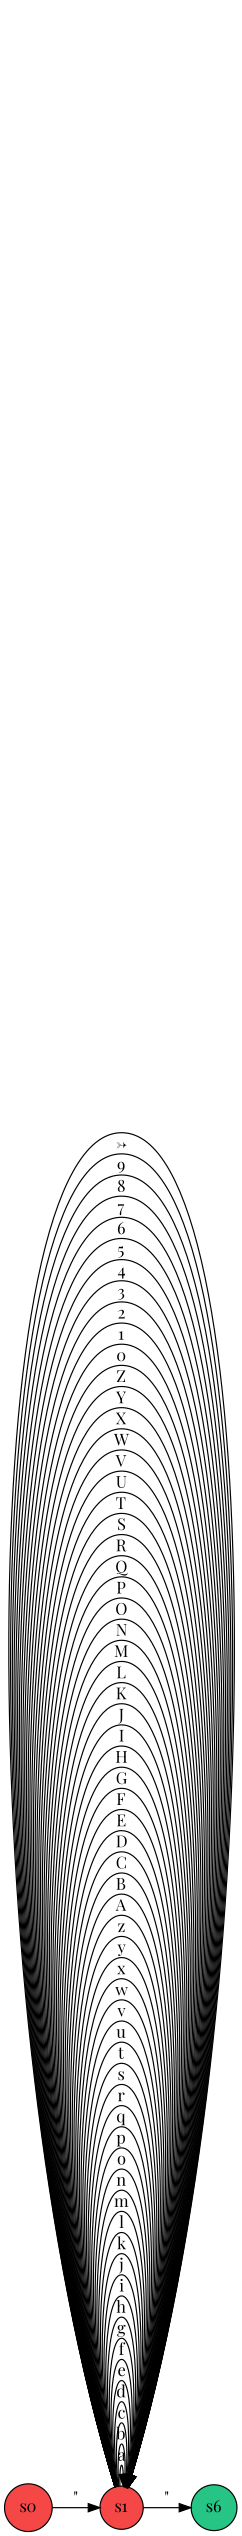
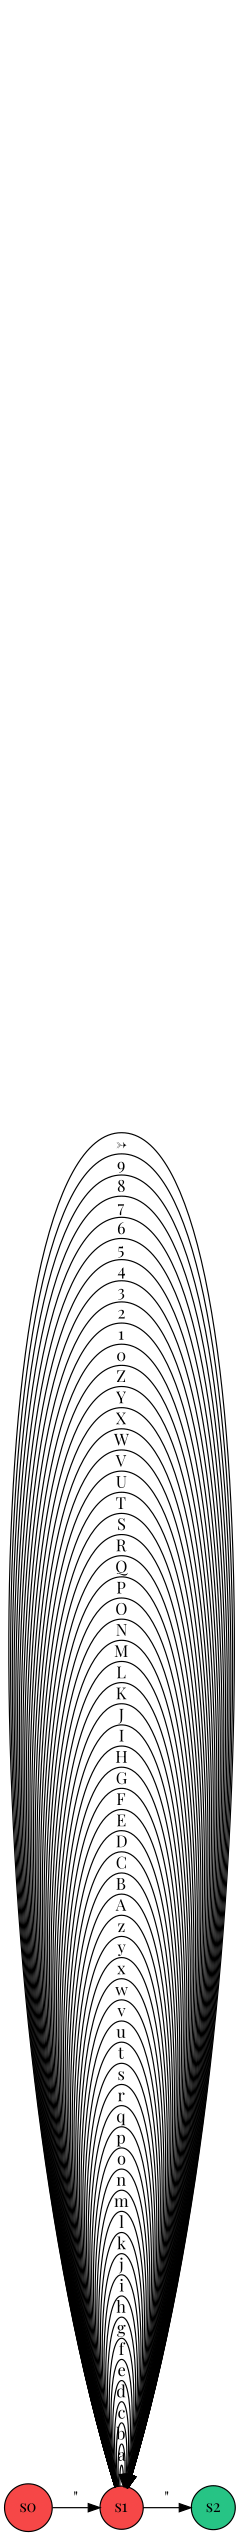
(214, 2508) -> (213, 2508)
